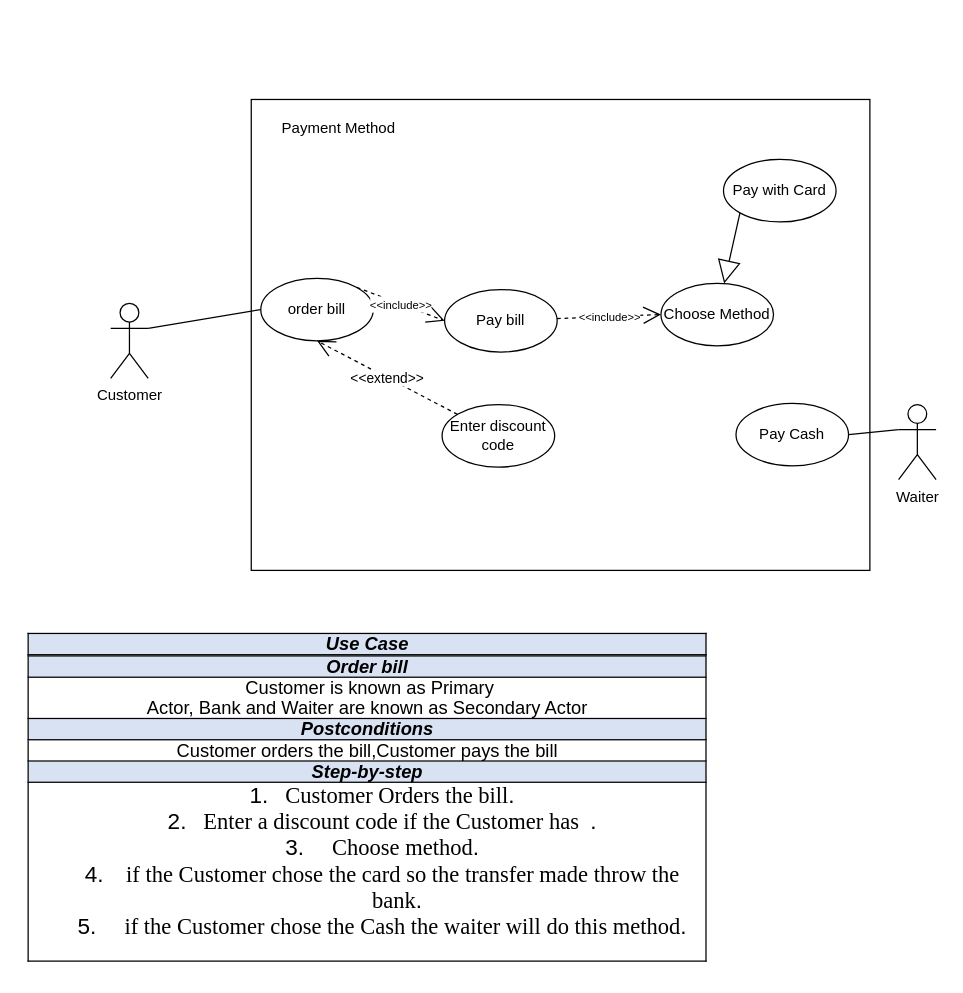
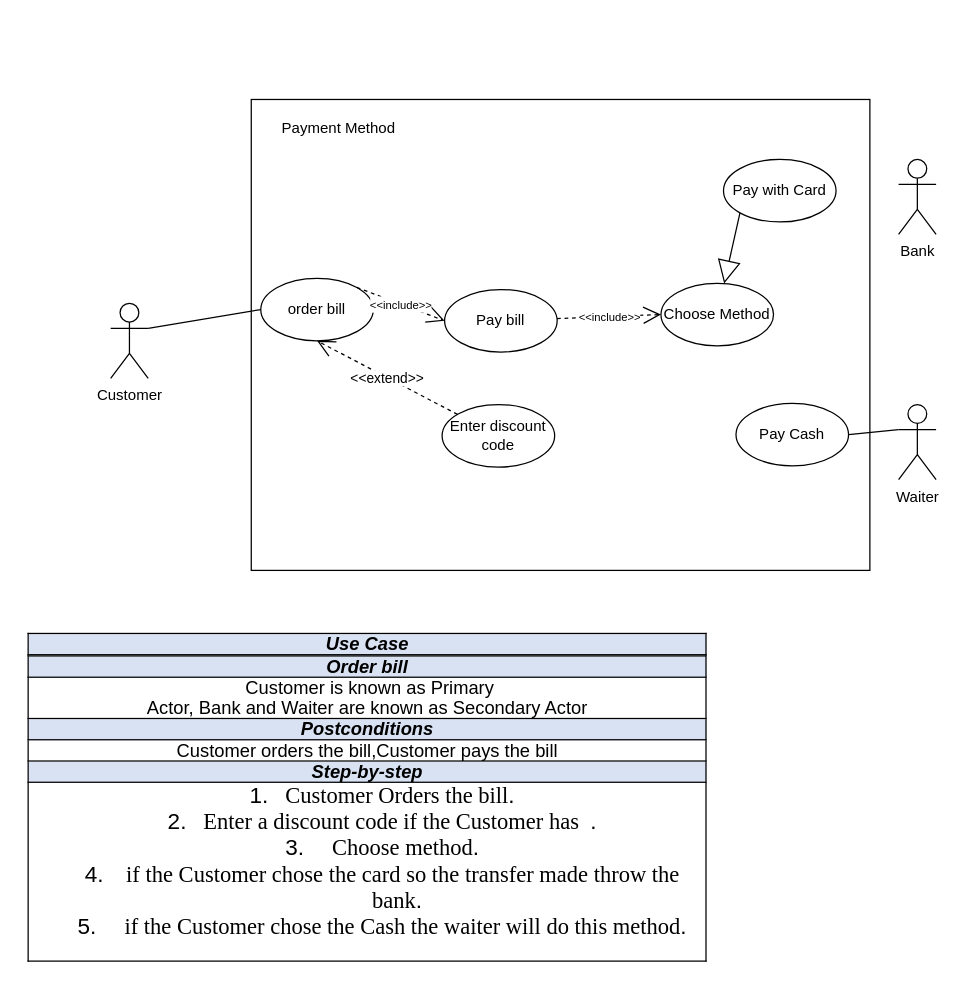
none -> (917, 197)
